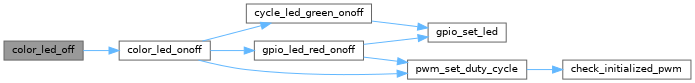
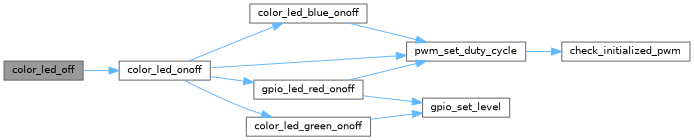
none -> (308, 14)
(309, 14) -> (308, 127)
(467, 33) -> (466, 108)
